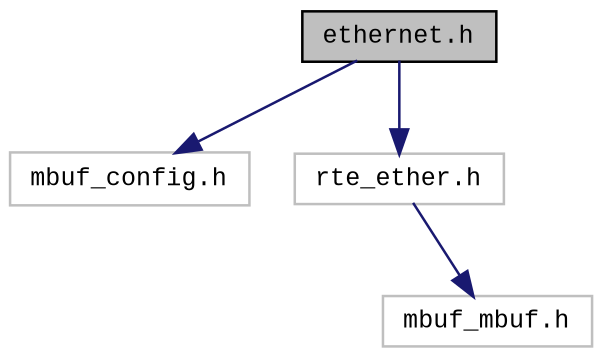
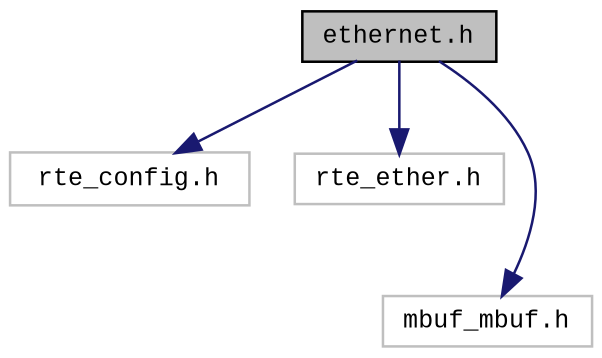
(130, 179) -> (130, 179)
(437, 239) -> (527, 151)
